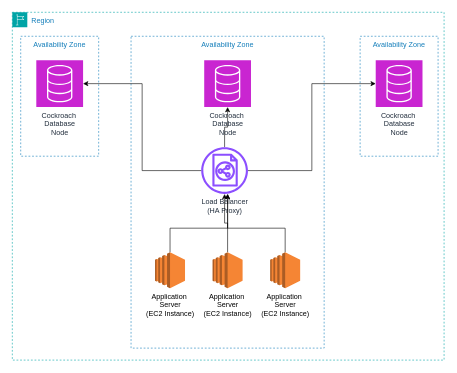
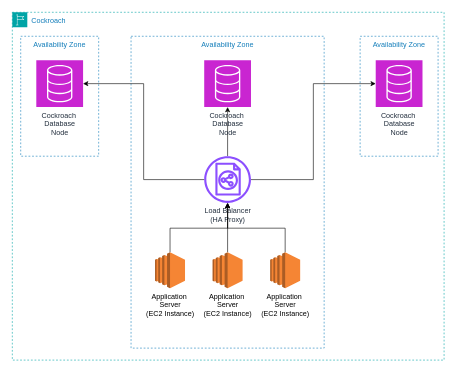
(43, 21) -> (50, 21)
(225, 171) -> (228, 180)
